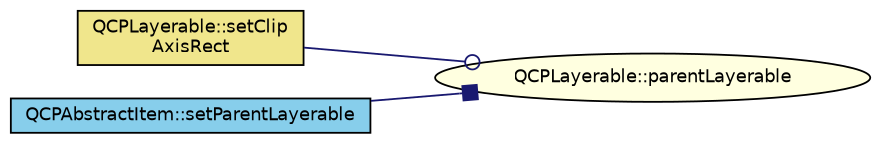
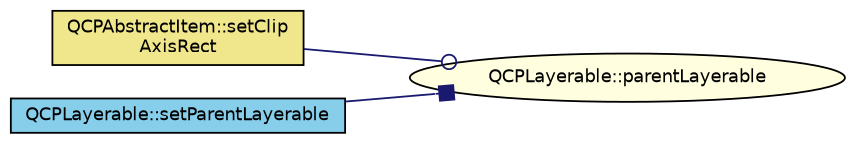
(191, 38) -> (178, 38)
(191, 116) -> (178, 116)
